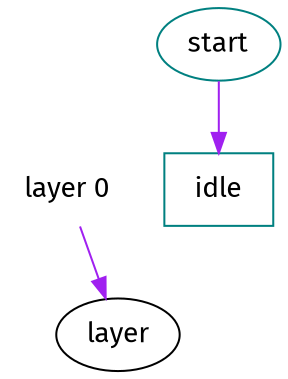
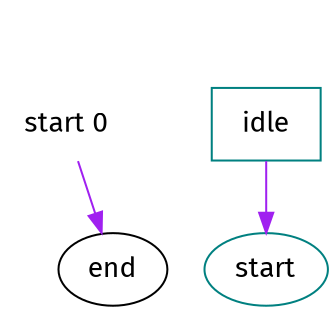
(219, 107) -> (266, 187)
(68, 190) -> (67, 124)
(118, 335) -> (113, 269)
